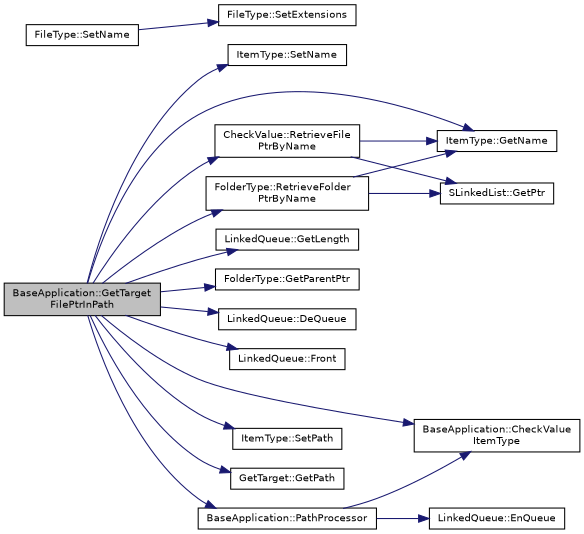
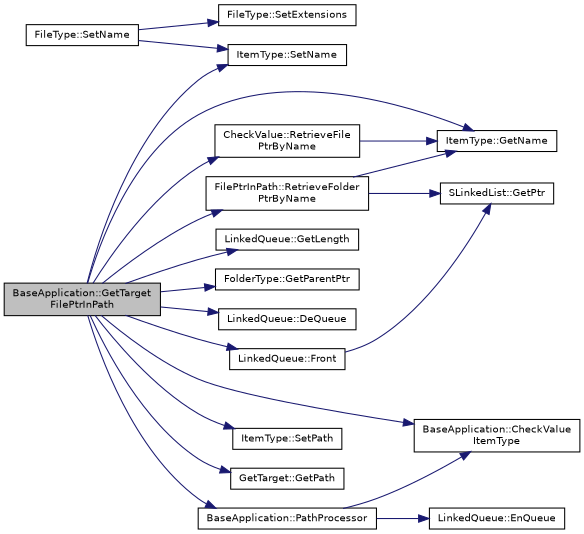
none -> (178, 44)
(406, 171) -> (427, 296)
(287, 193) -> (287, 193)
